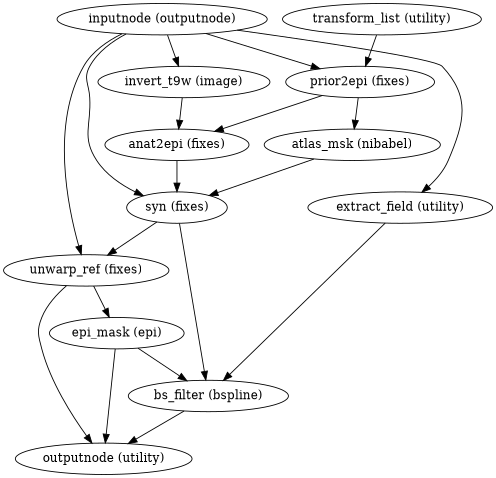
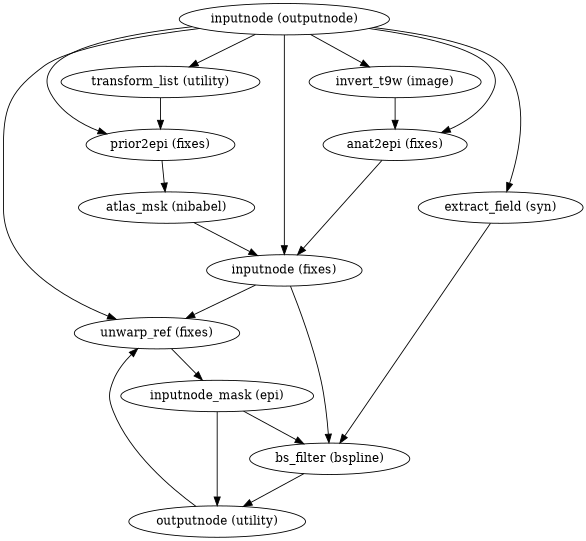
none -> (226, 49)
(273, 112) -> (472, 54)
(177, 208) -> (284, 270)
(400, 208) -> (501, 208)
(117, 333) -> (217, 396)
(46, 361) -> (128, 439)
